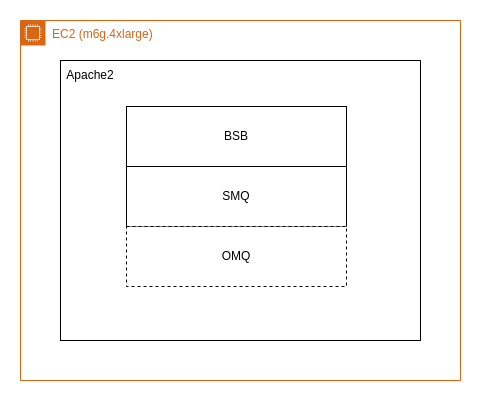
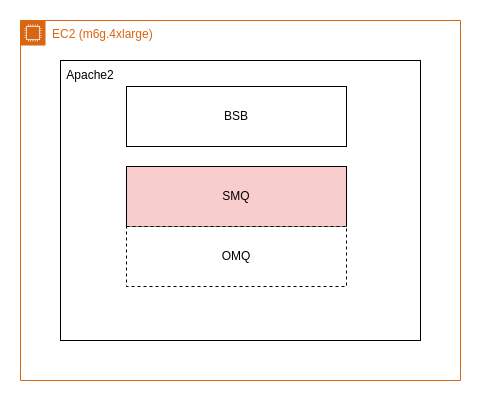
(237, 137) -> (237, 117)
(237, 197) -> (237, 197)
